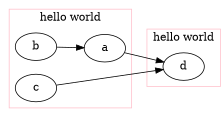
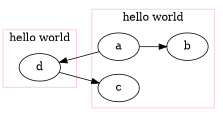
(67, 47) -> (149, 47)
(106, 78) -> (71, 76)
